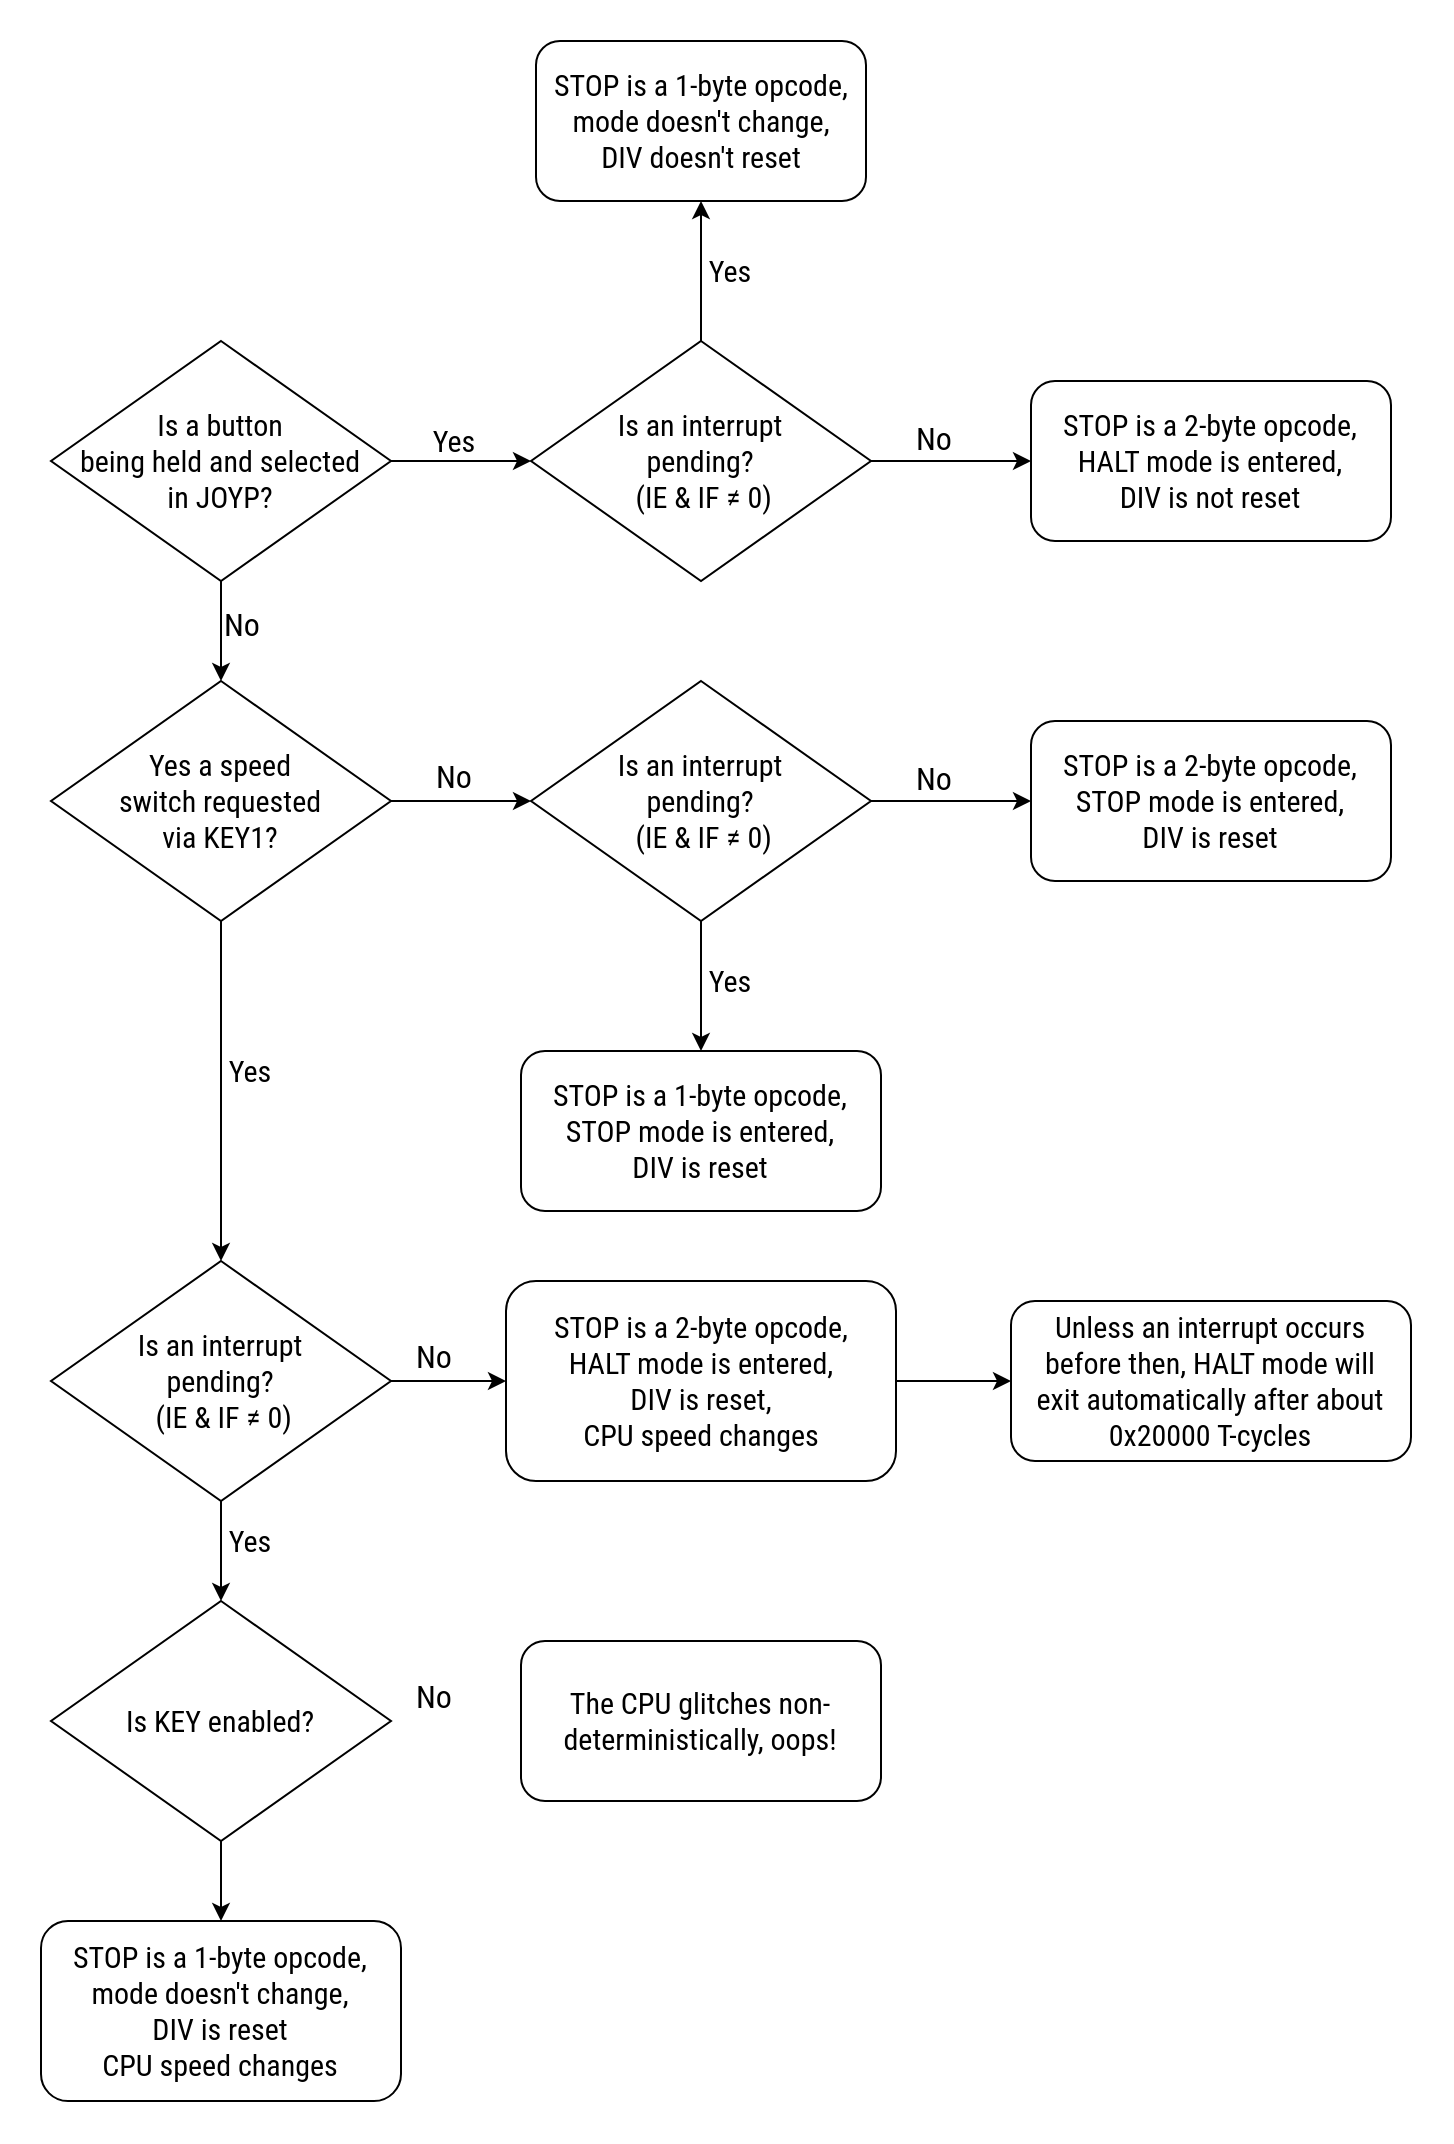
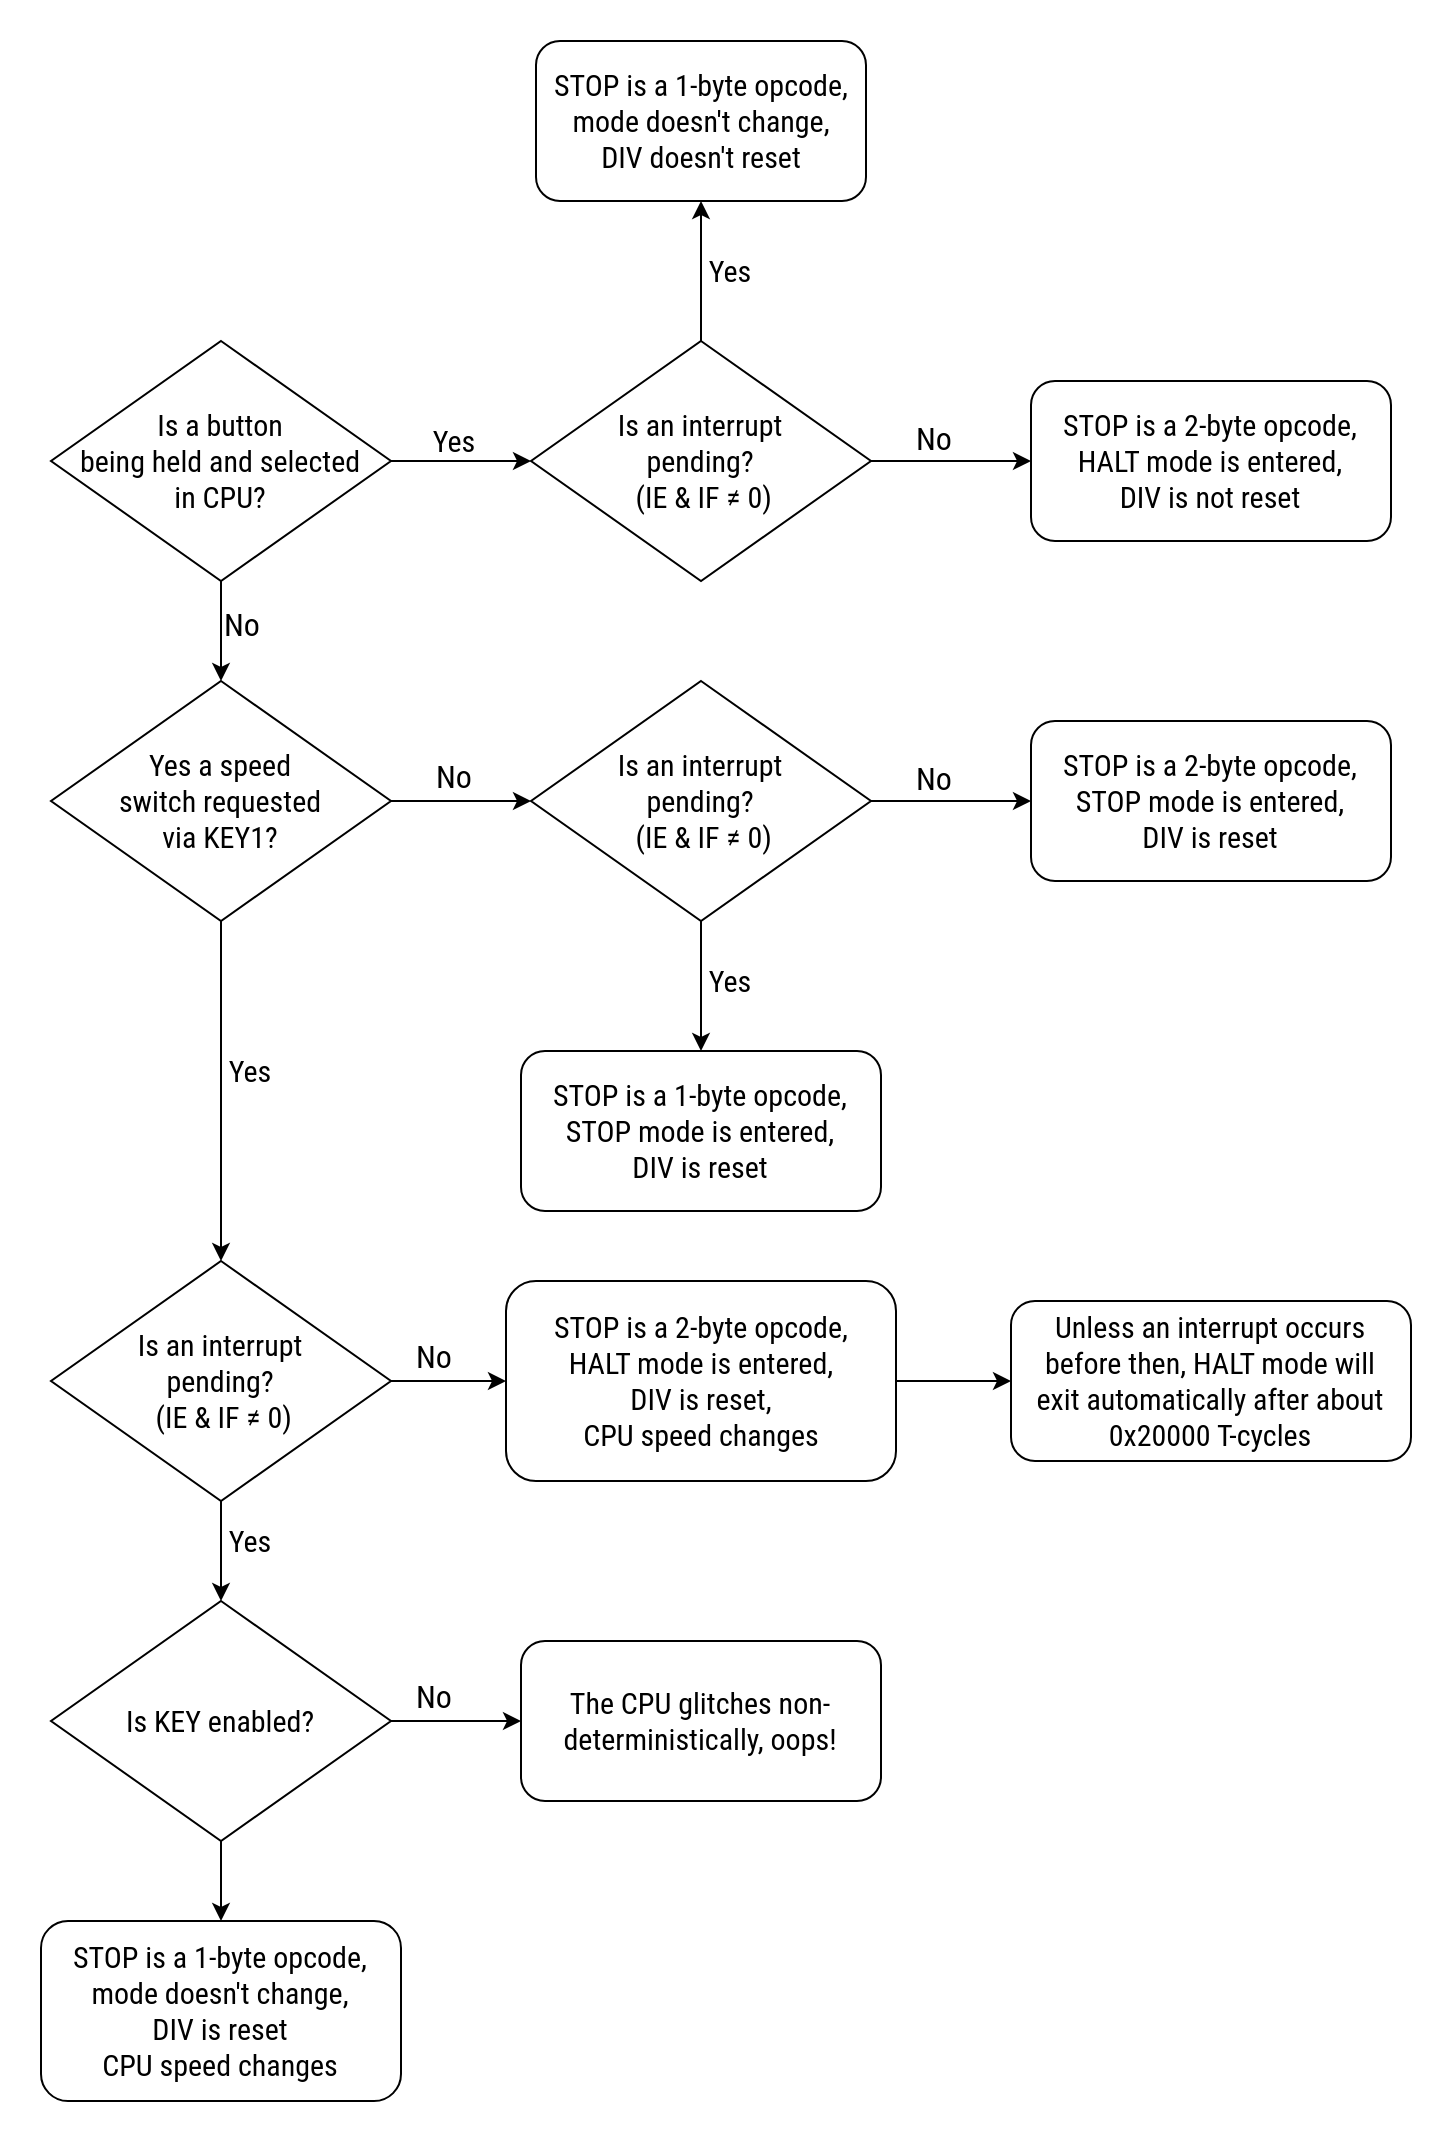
(221, 461) -> (221, 461)
none -> (449, 1721)
